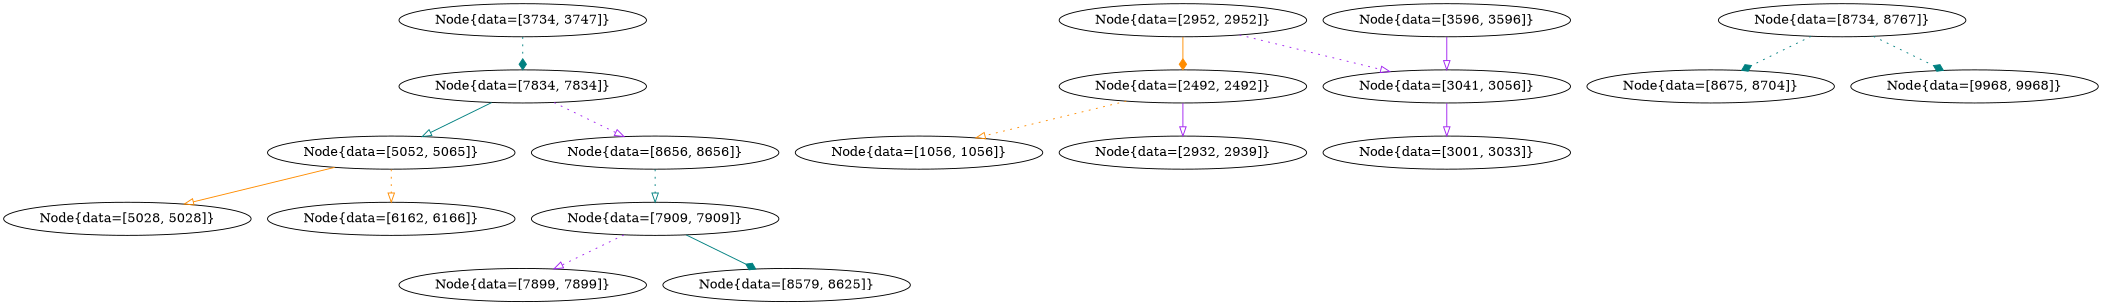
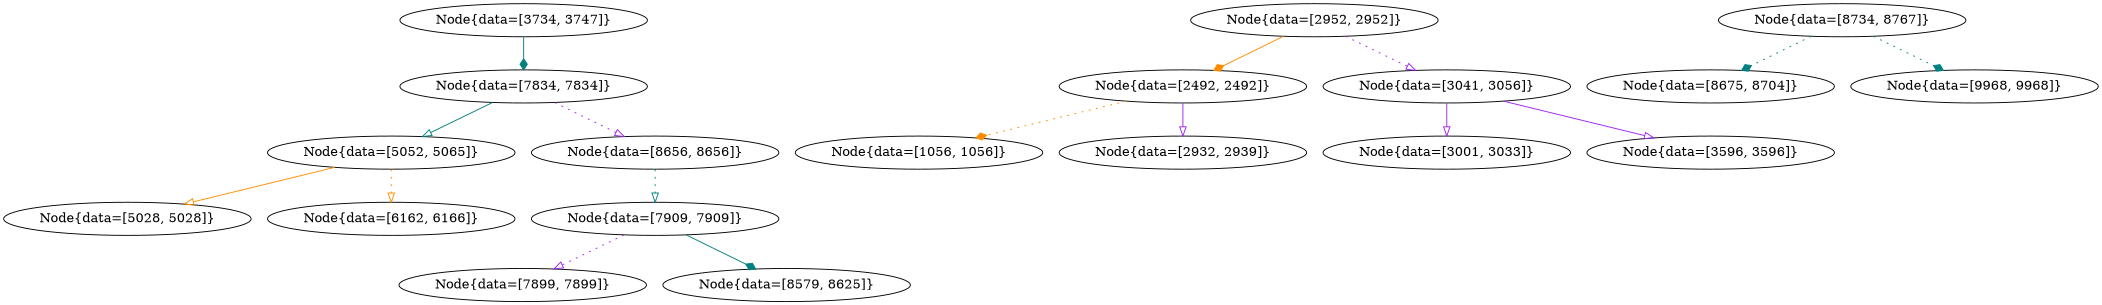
(523, 48) -> (524, 48)
(1447, 49) -> (1574, 118)
(1056, 118) -> (1057, 118)
